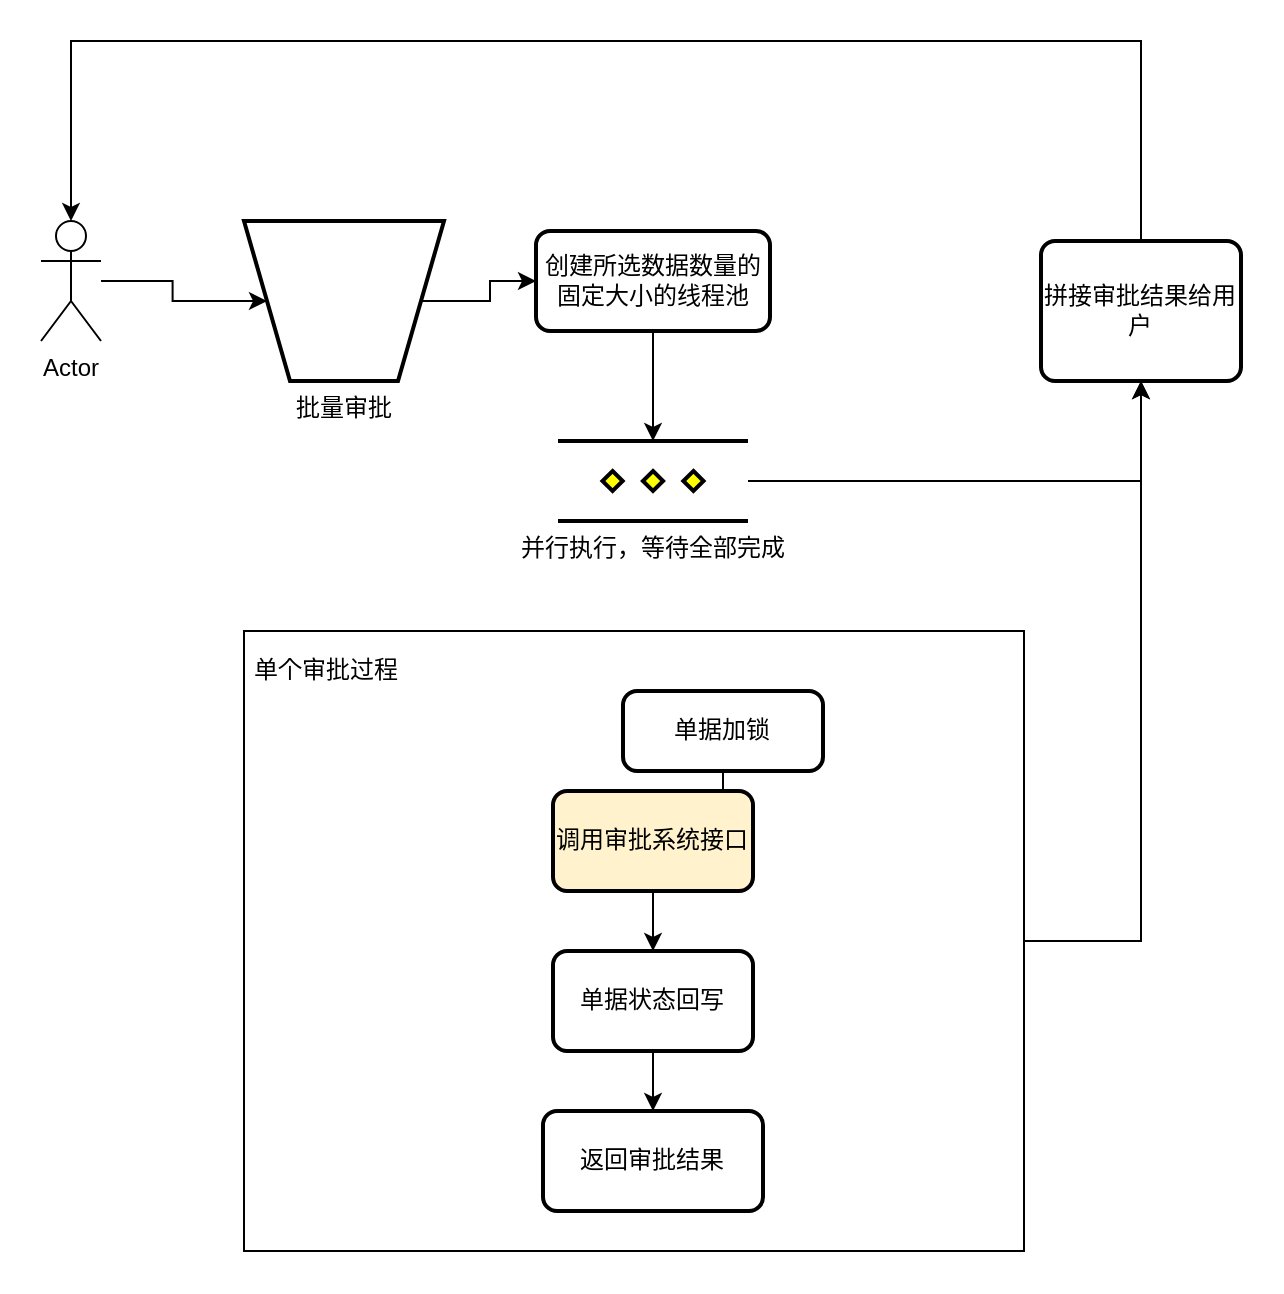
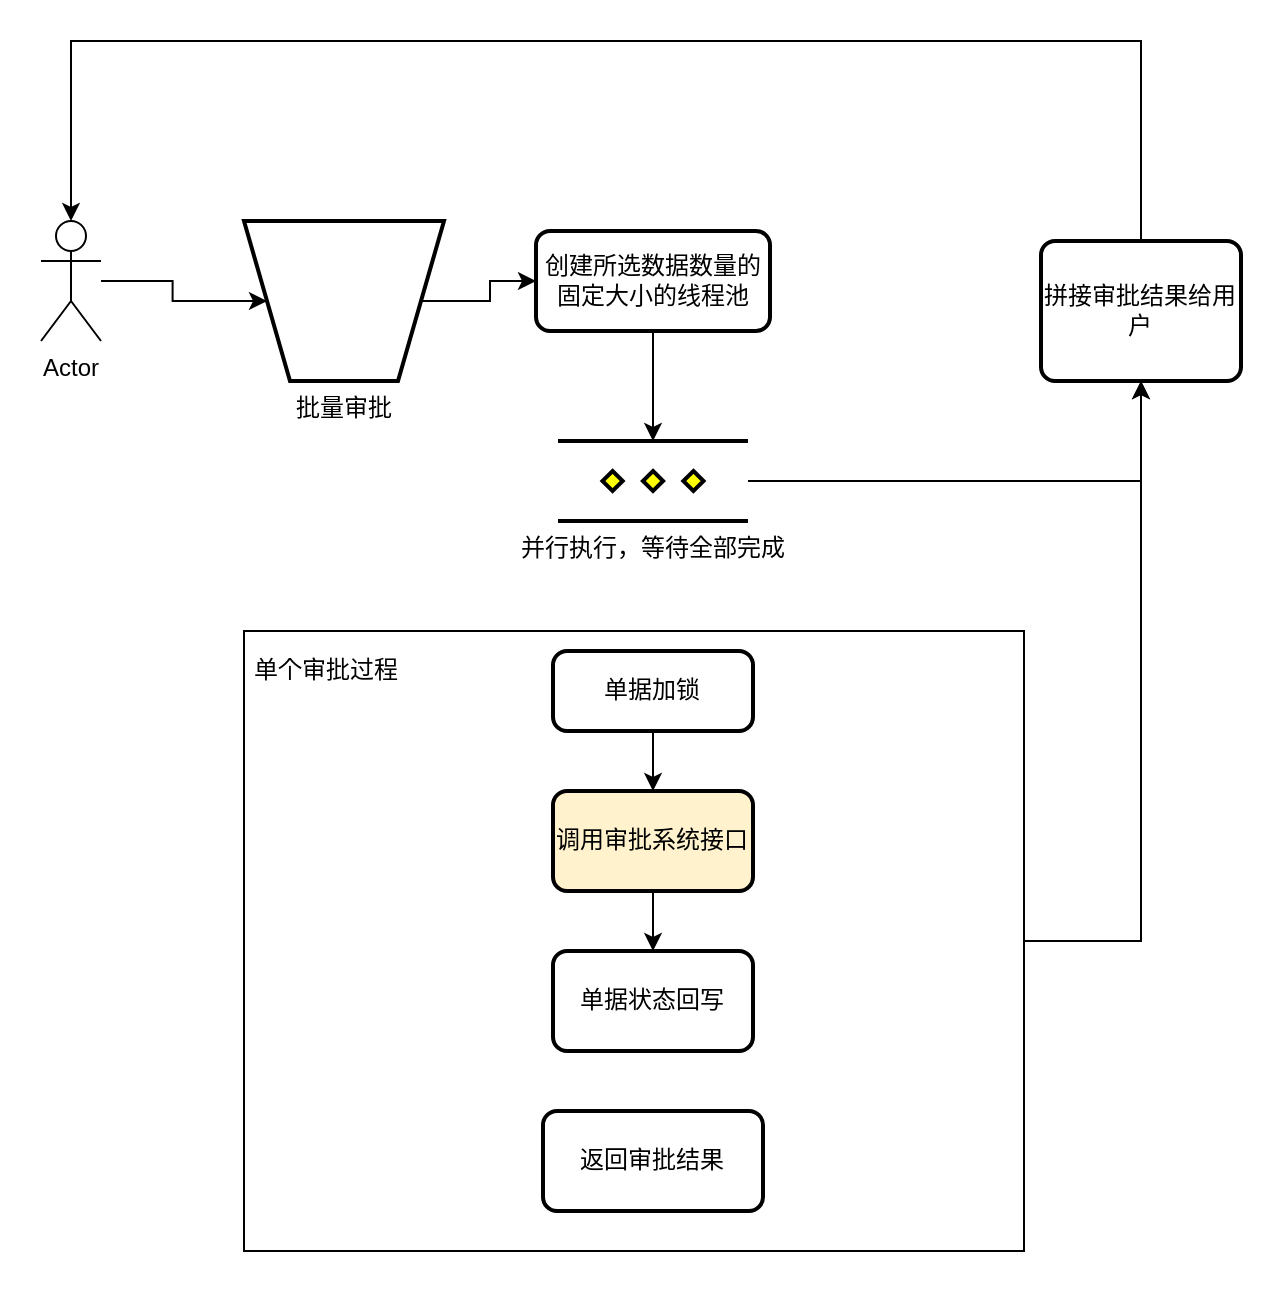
(723, 731) -> (653, 691)
(653, 1088) -> none
